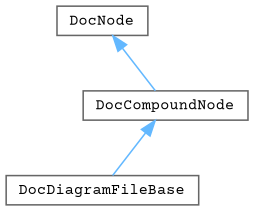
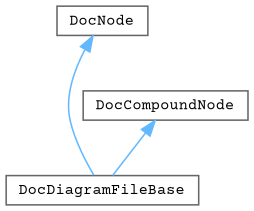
(139, 69) -> (69, 114)
